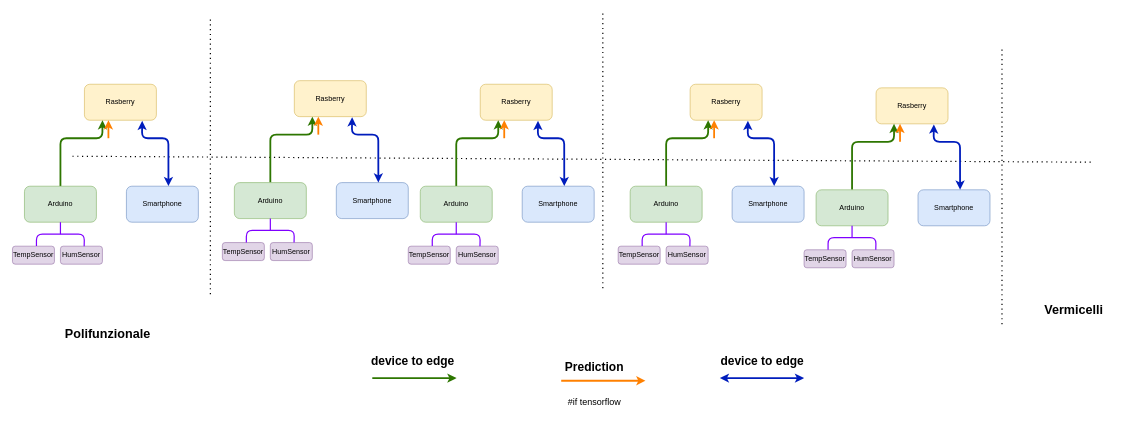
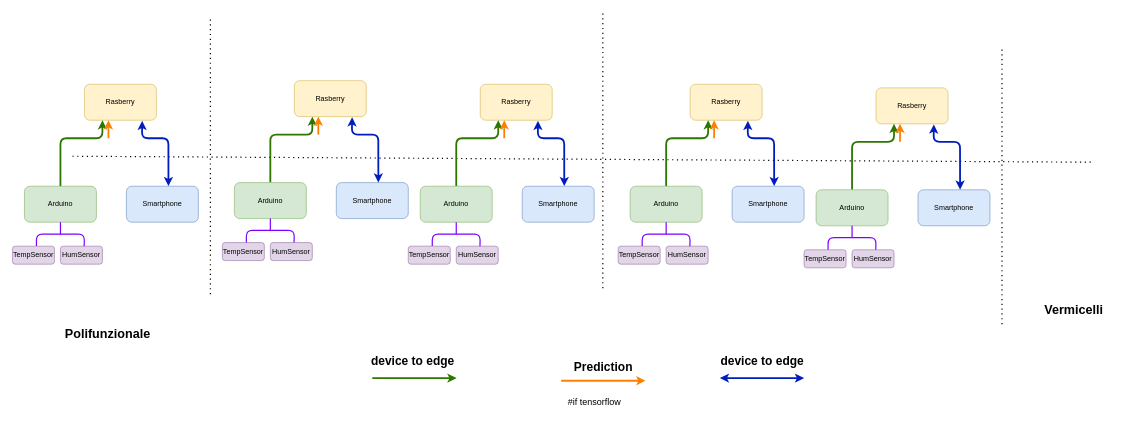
(594, 366) -> (603, 366)
